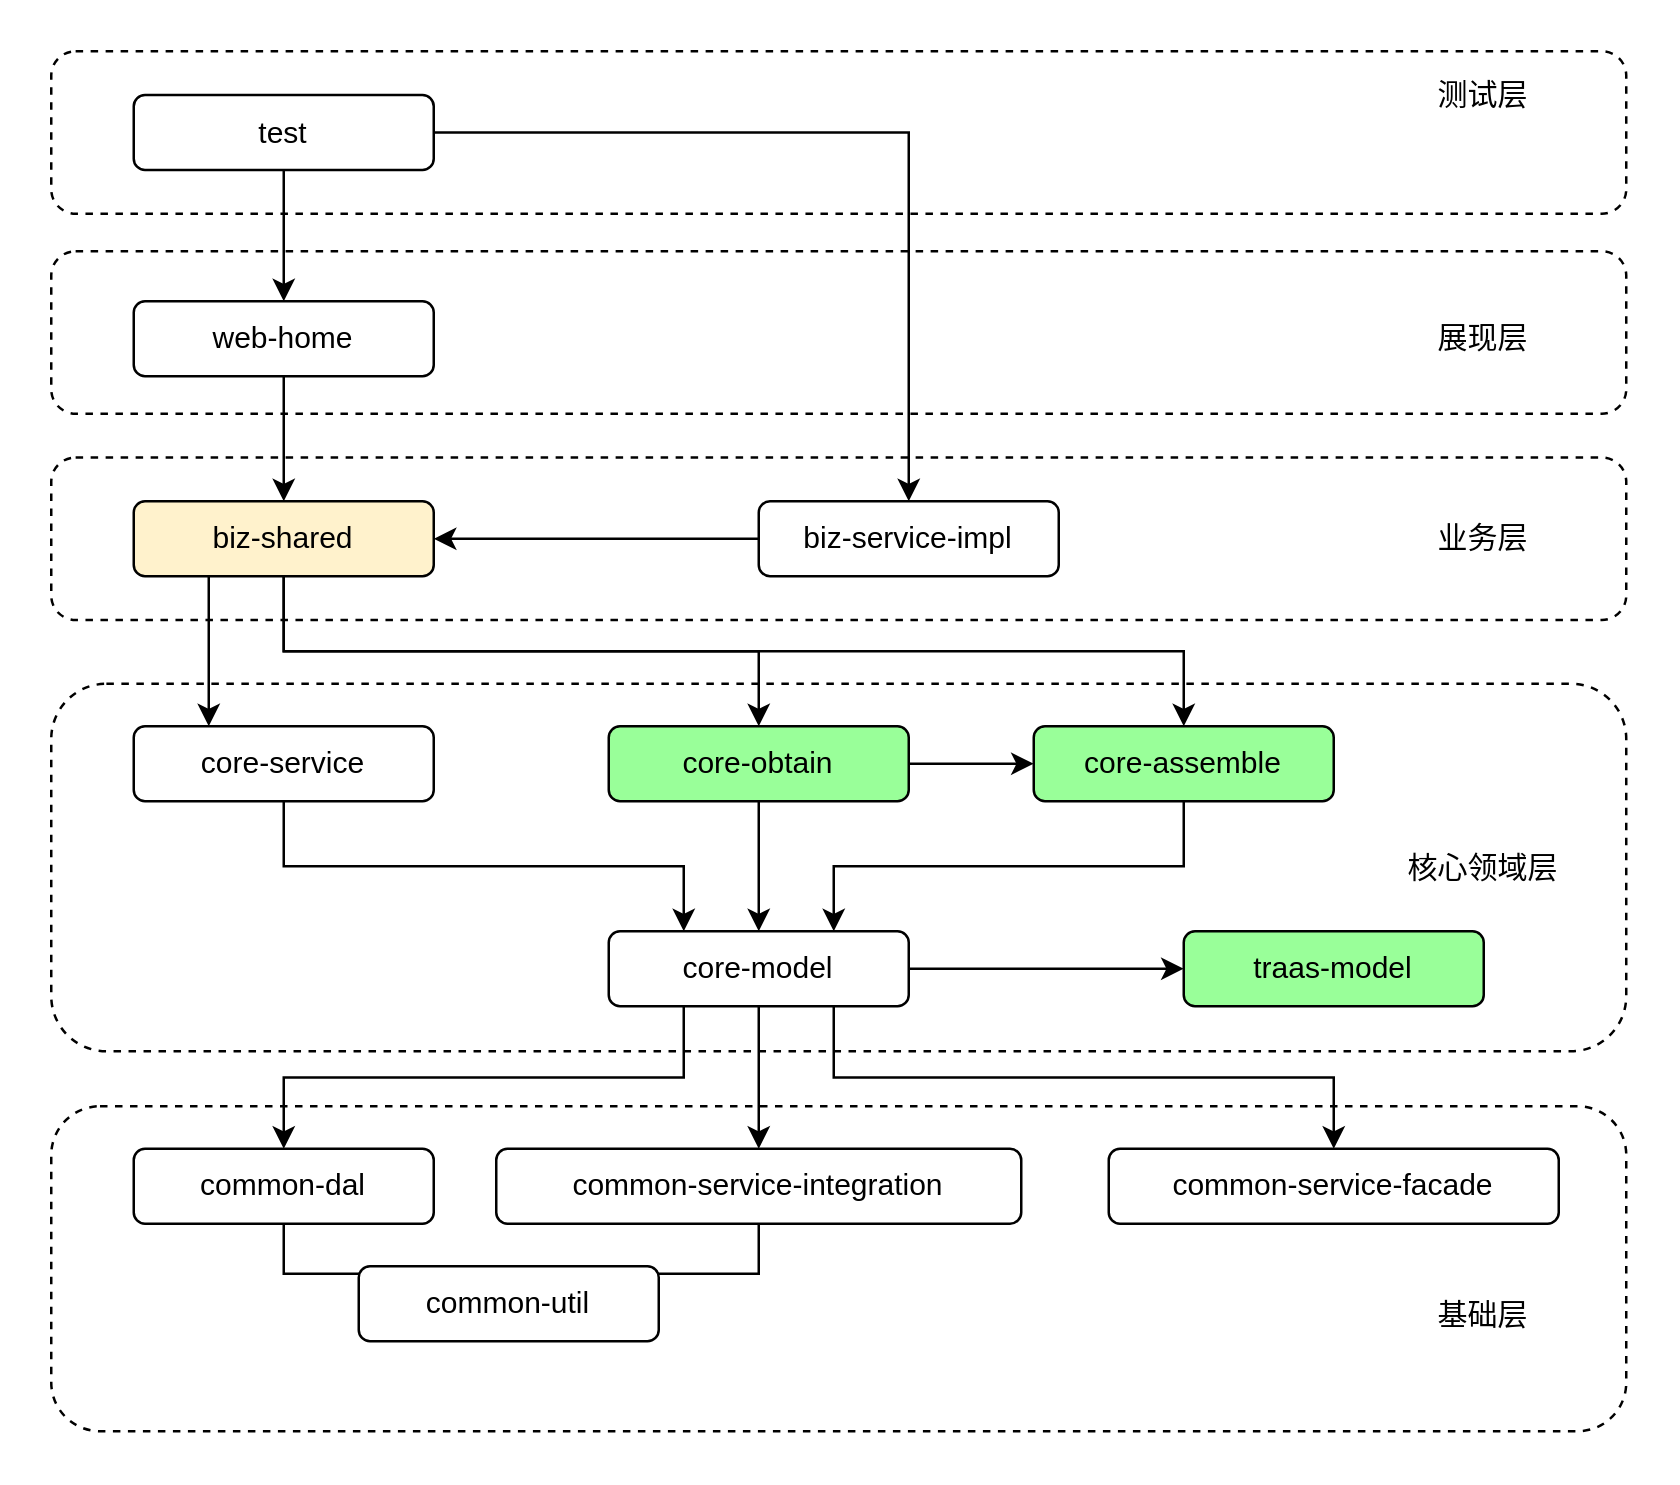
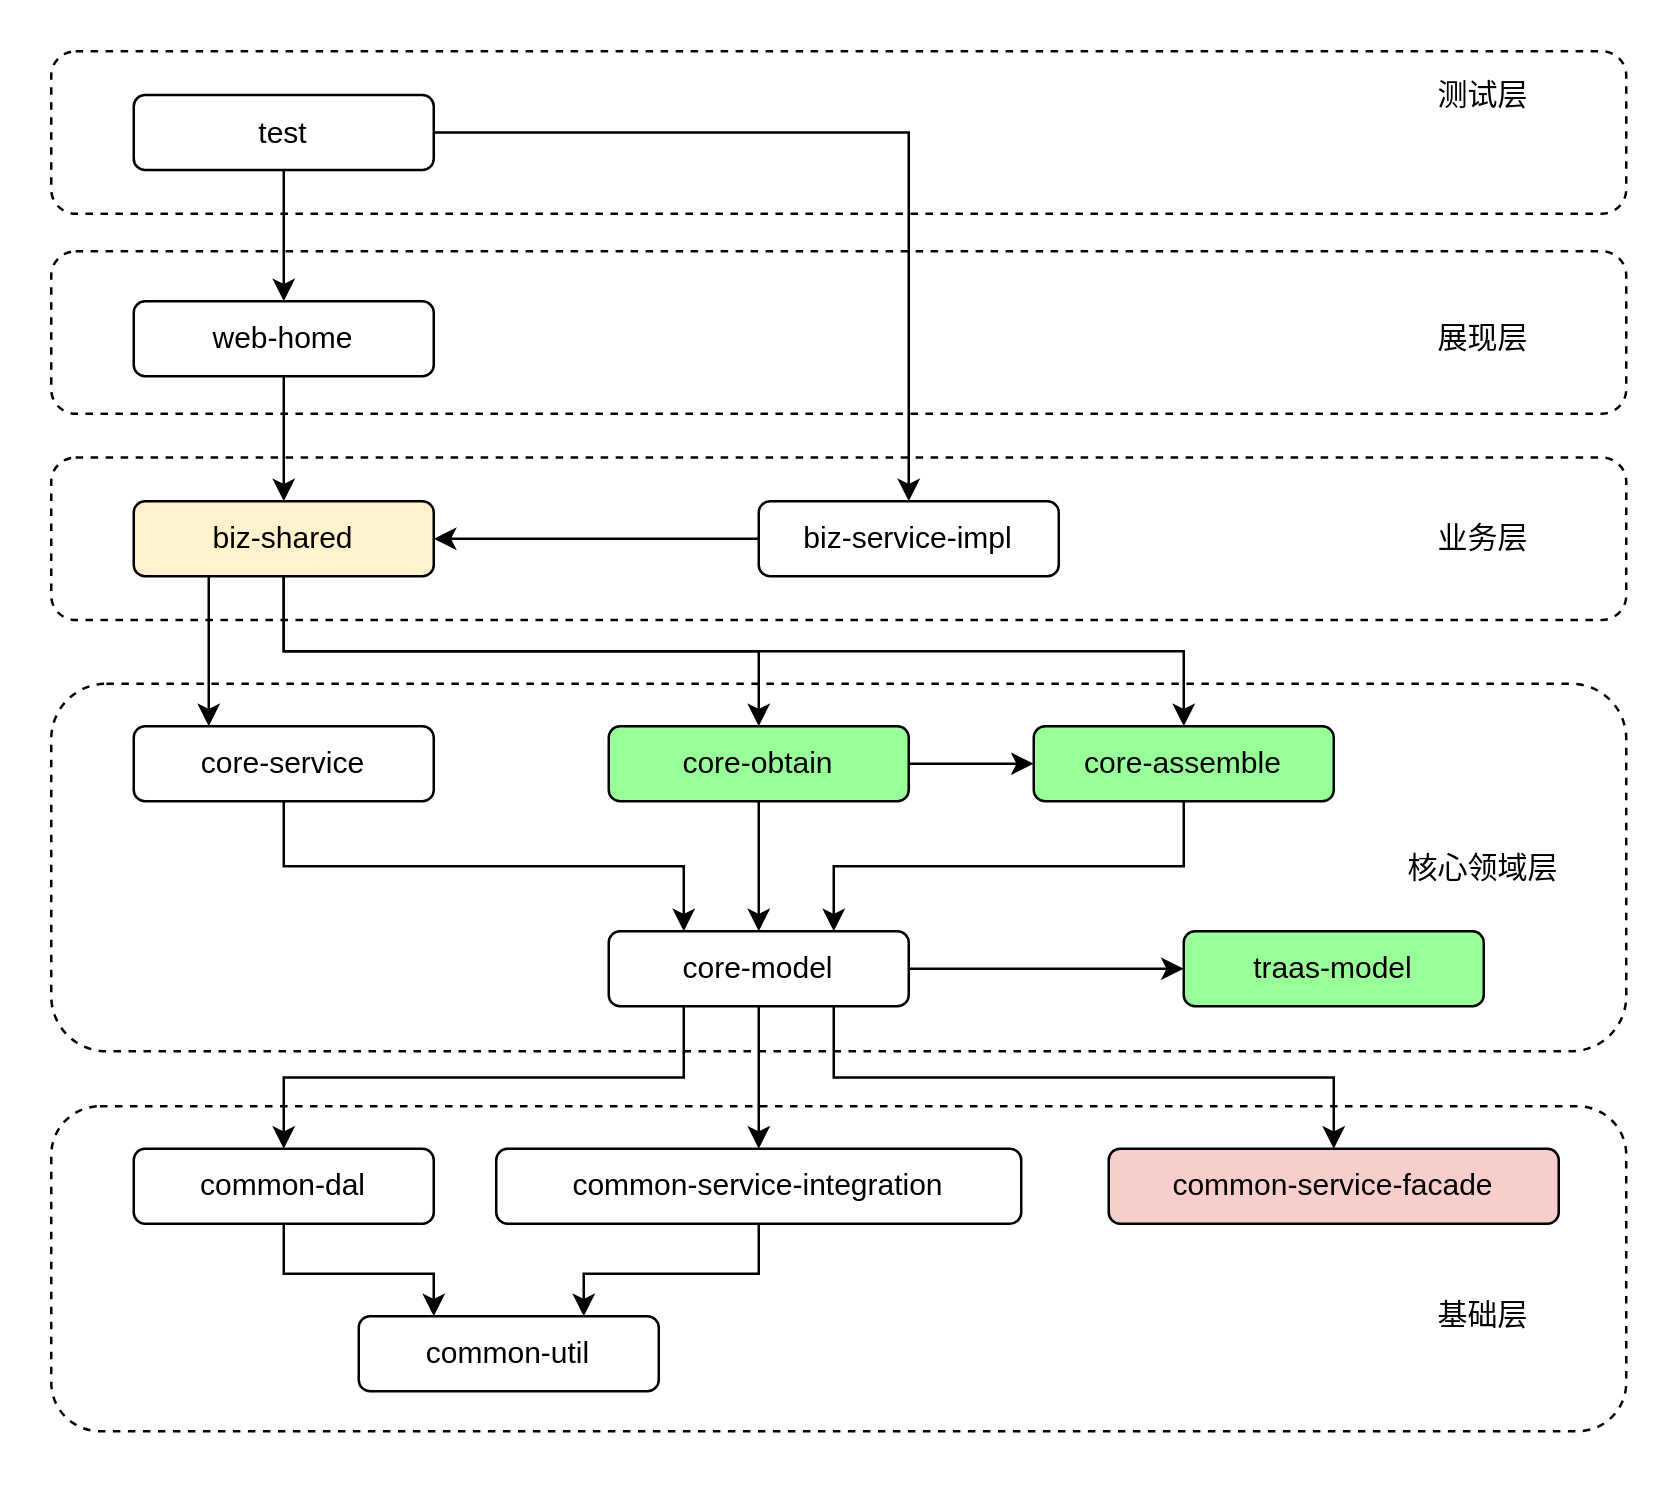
(1334, 1186) -> (1334, 1186)
(509, 1304) -> (509, 1354)
